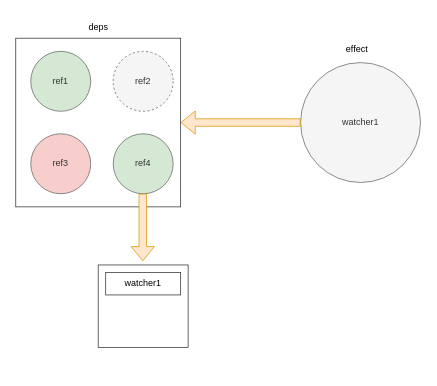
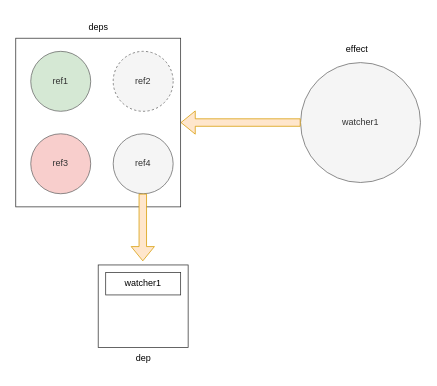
(143, 164) -> (143, 164)
none -> (143, 359)
